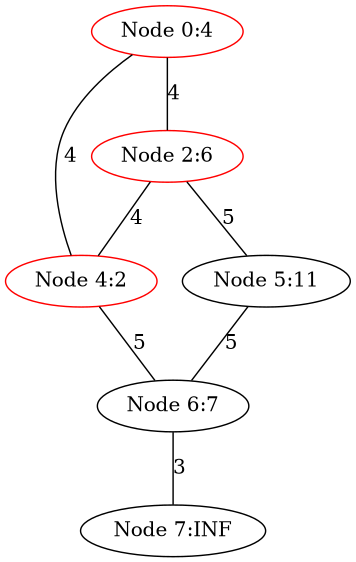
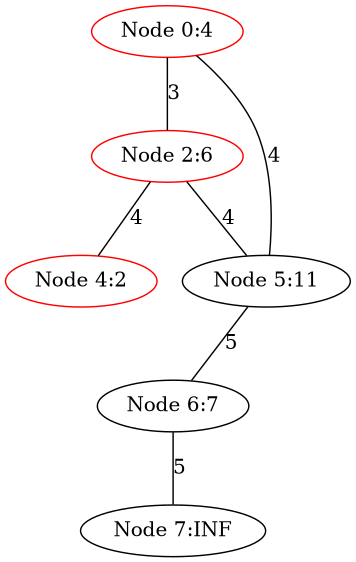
(175, 94) -> (175, 94)
(60, 142) -> (261, 145)
(229, 219) -> (229, 219)
(127, 344) -> none
(180, 468) -> (180, 468)
